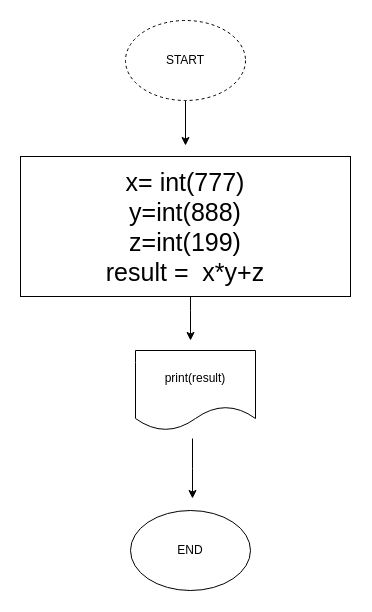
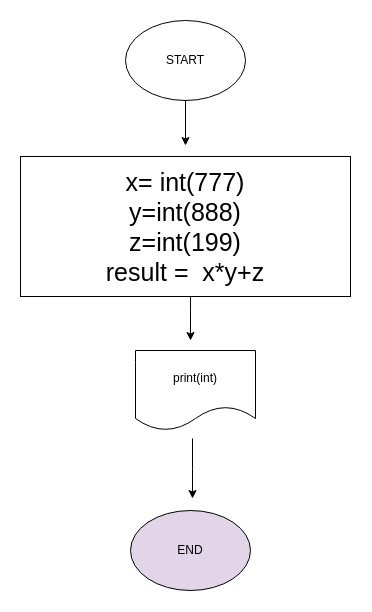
(186, 61) -> (186, 61)
(196, 379) -> (196, 379)
(191, 551) -> (191, 551)
